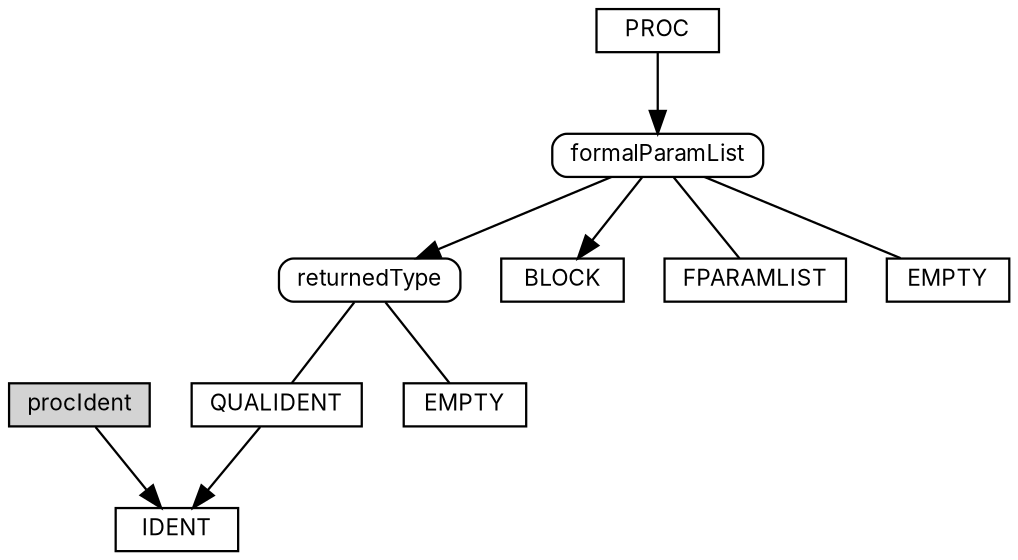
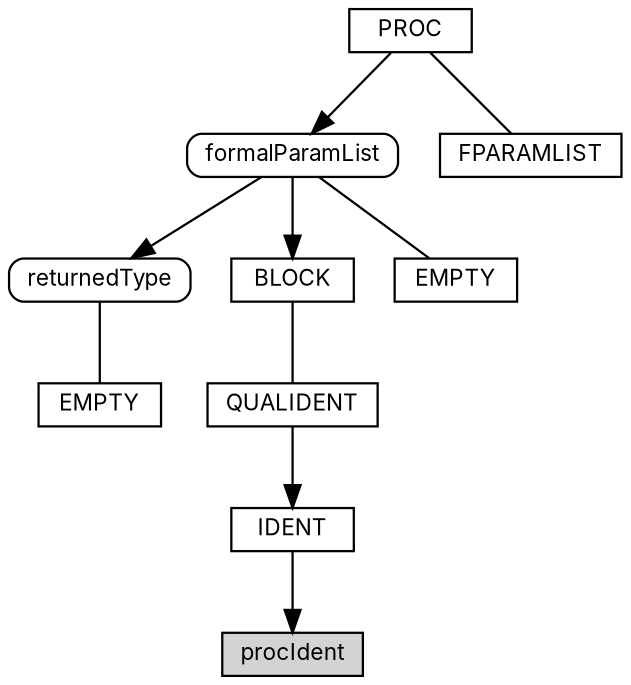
(707, 218) -> (471, 93)
(323, 343) -> (293, 343)
(121, 458) -> (293, 581)
